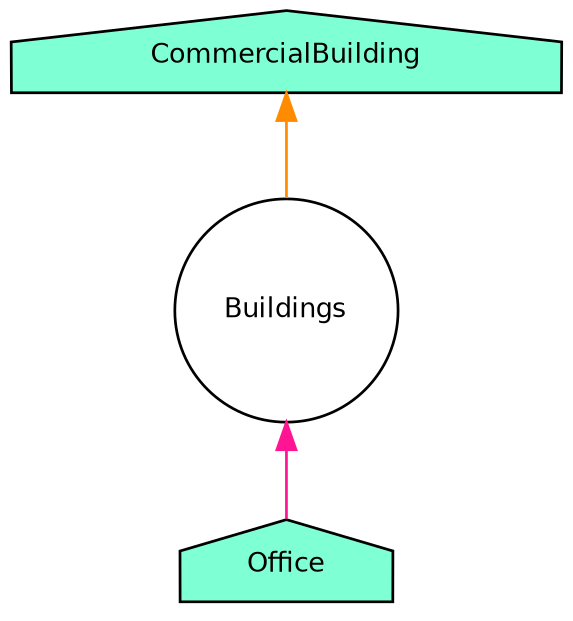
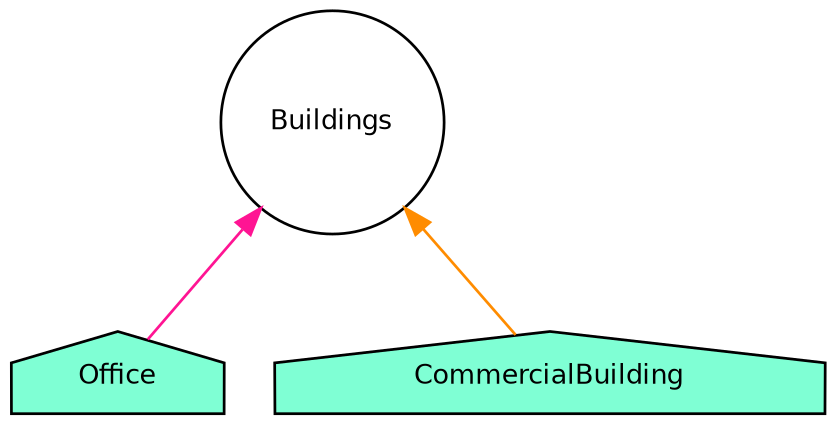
(286, 160) -> (469, 282)
